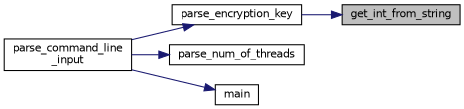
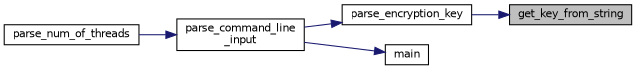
(401, 15) -> (571, 15)
(145, 55) -> (152, 35)
